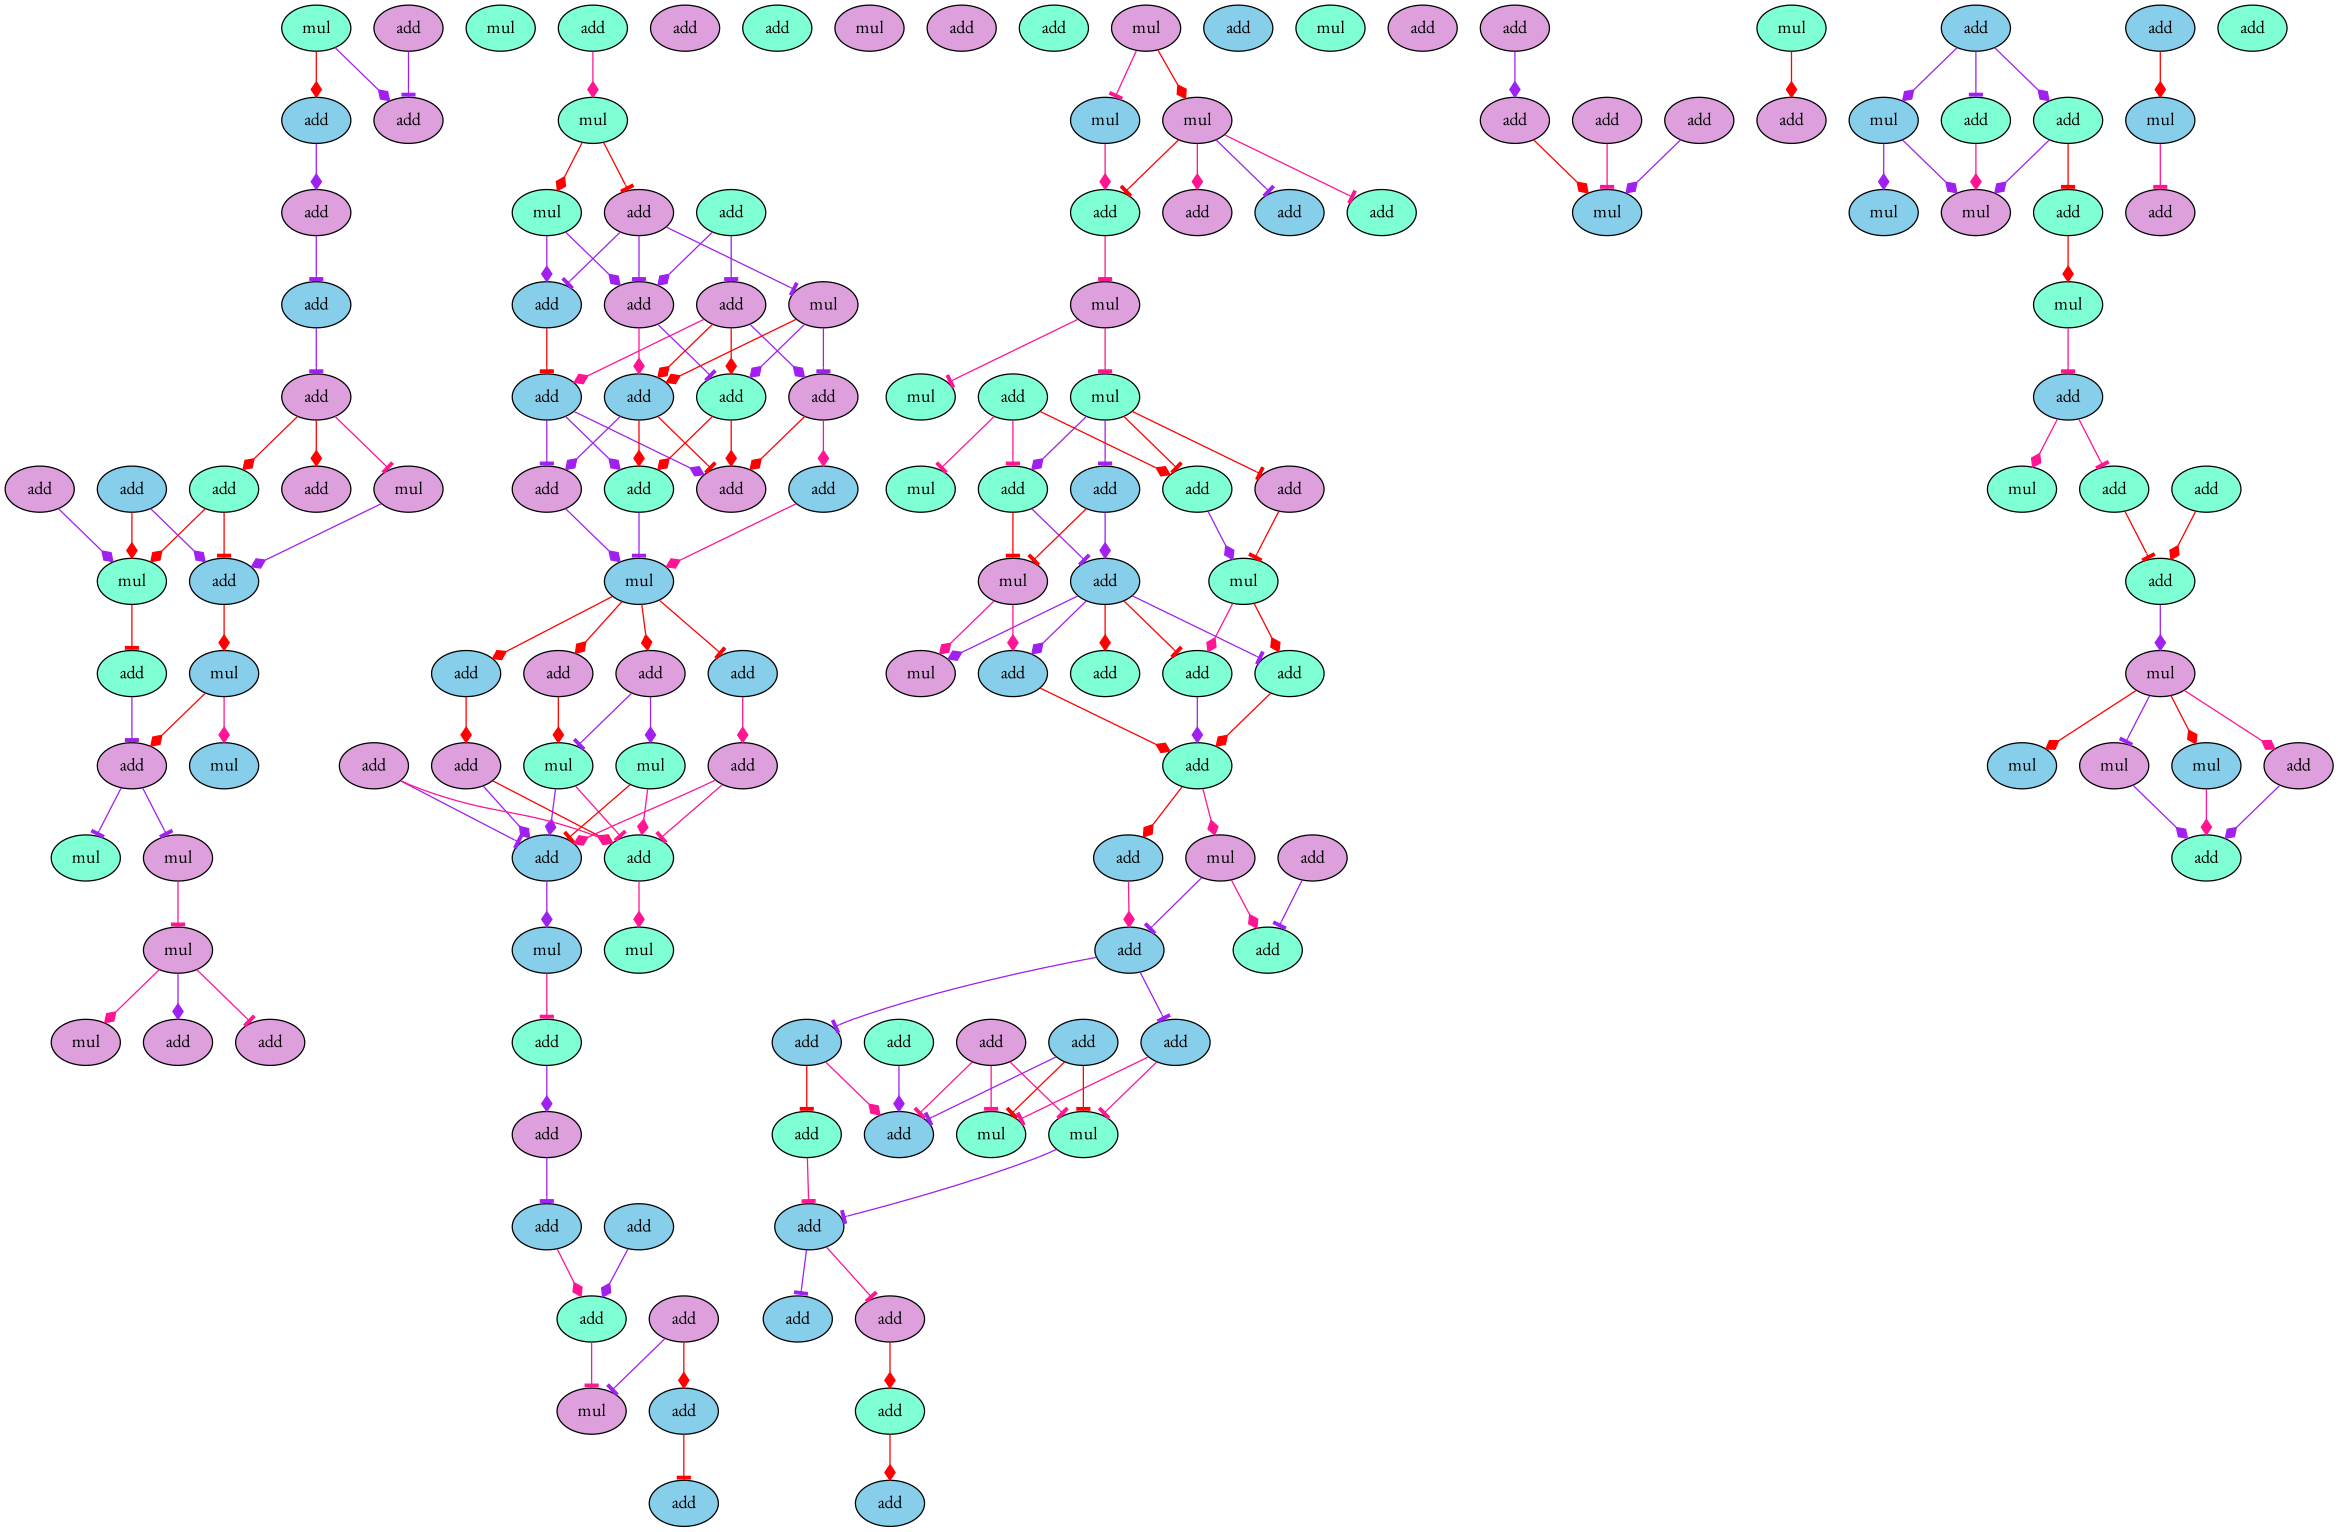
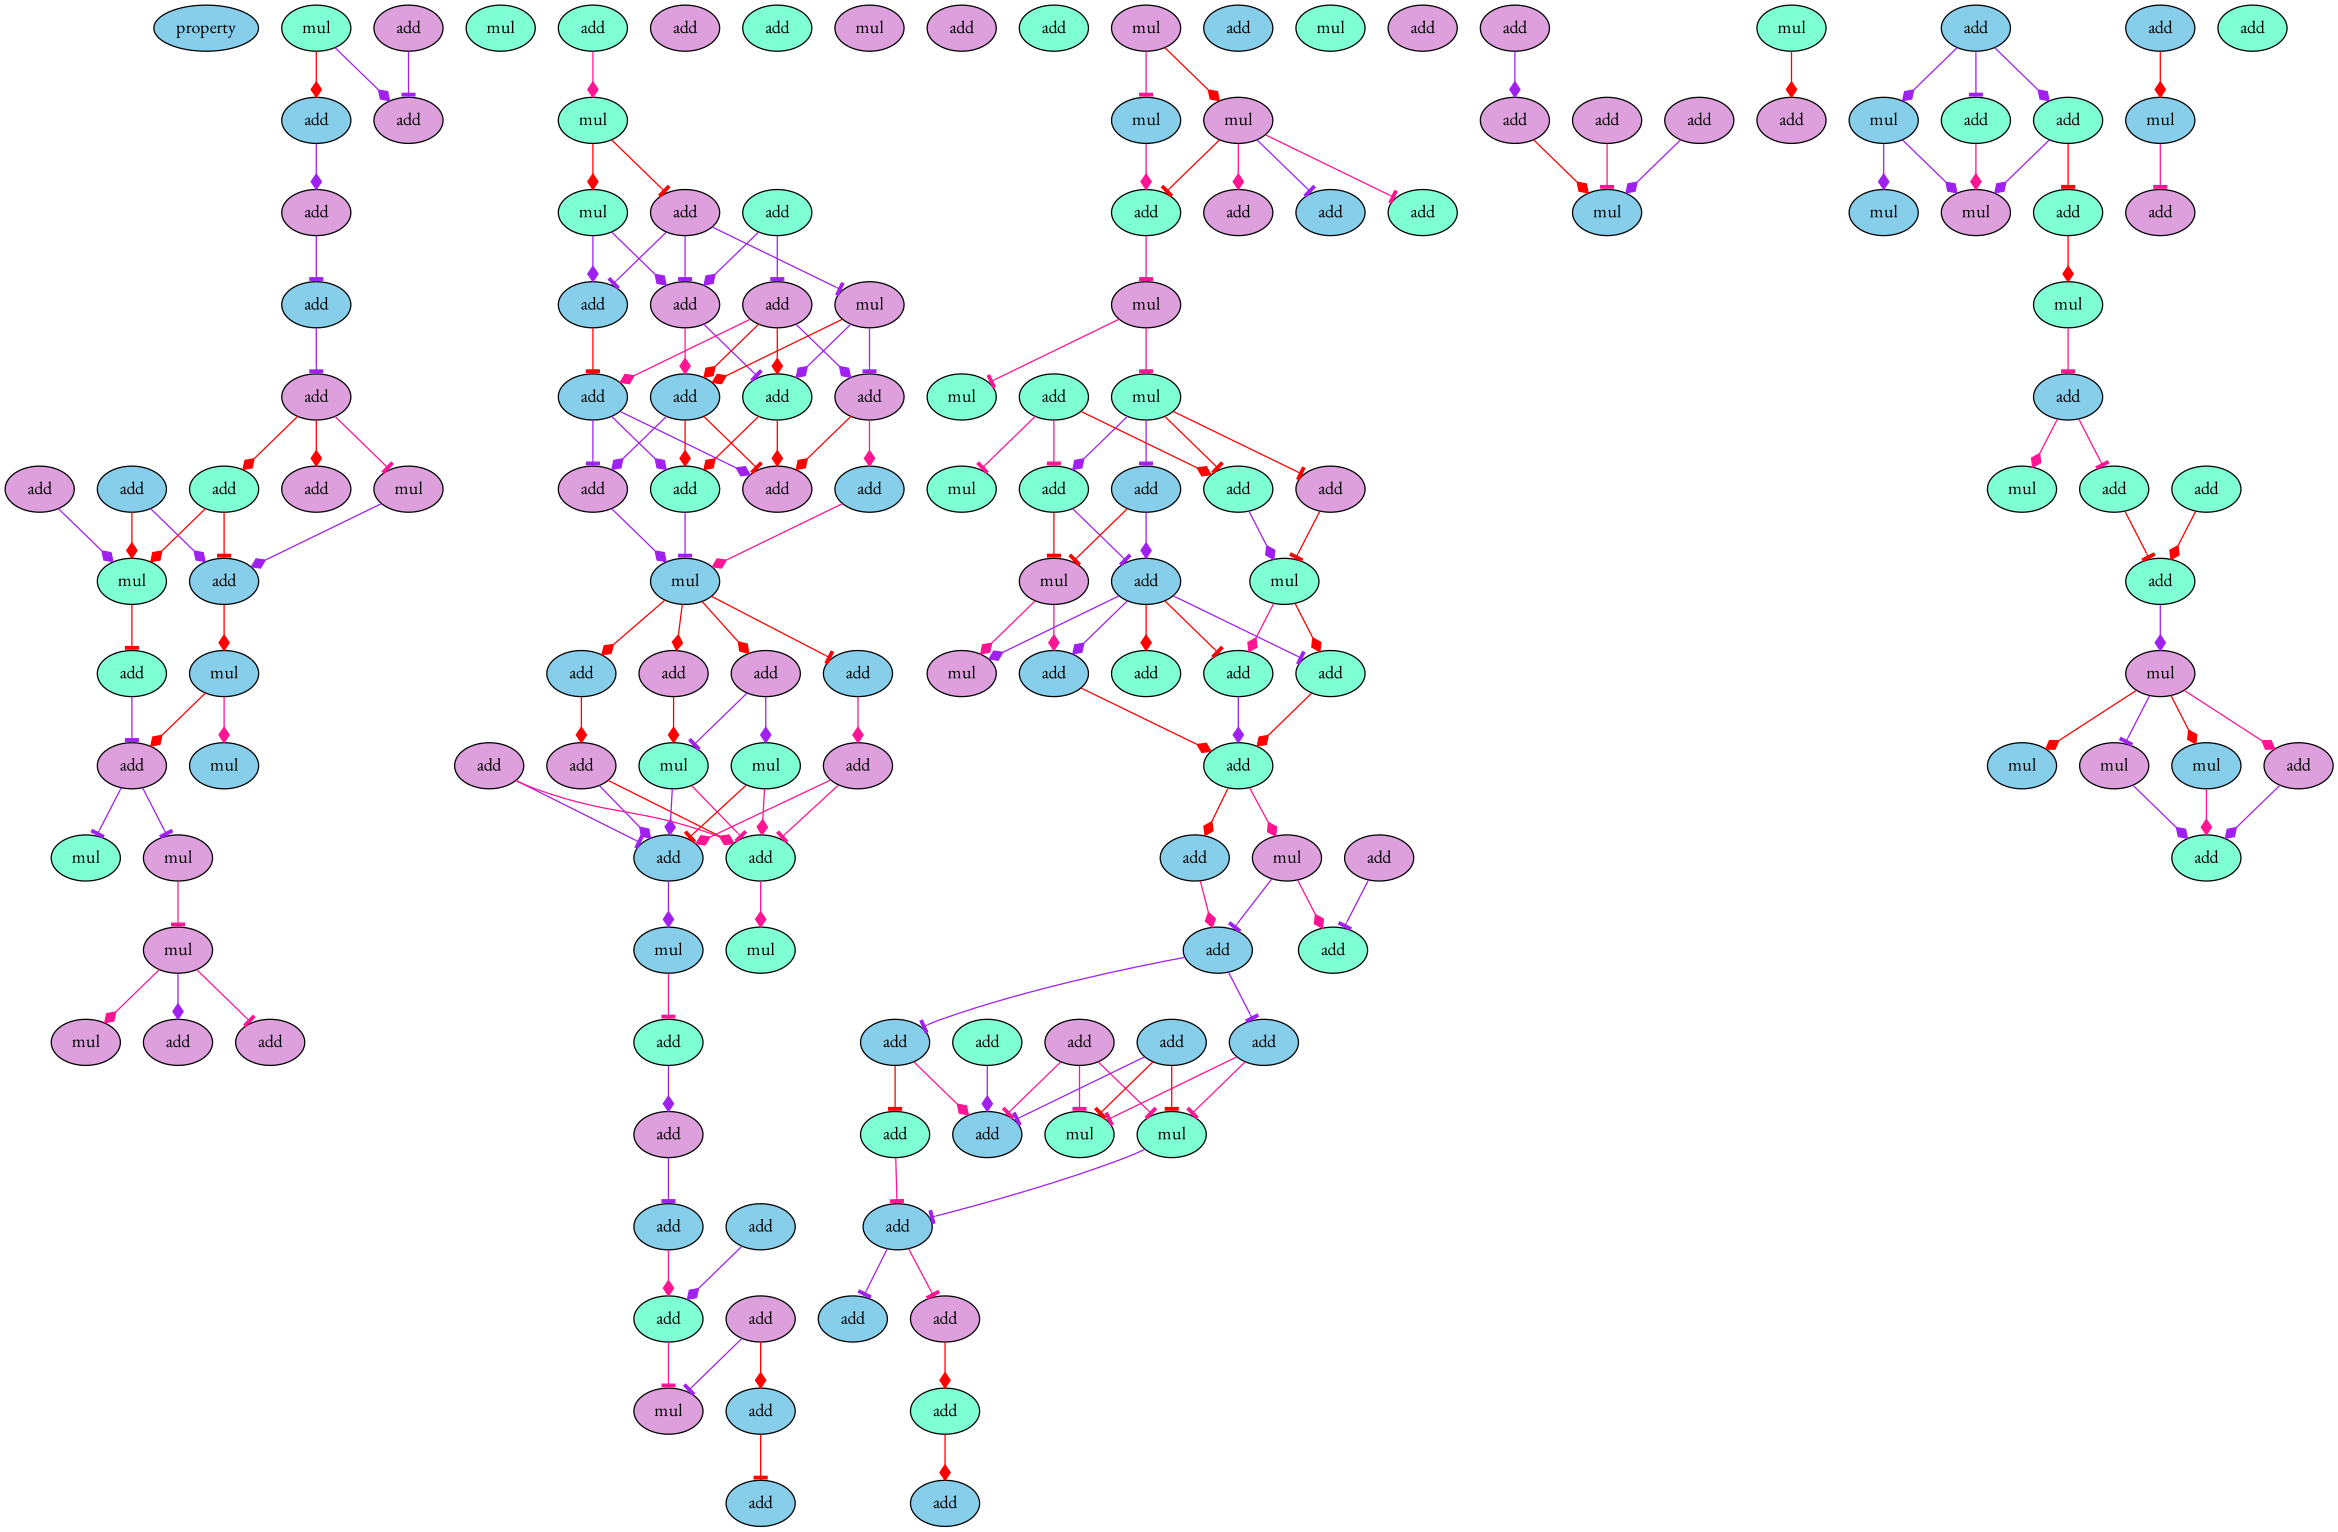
none -> (206, 28)
